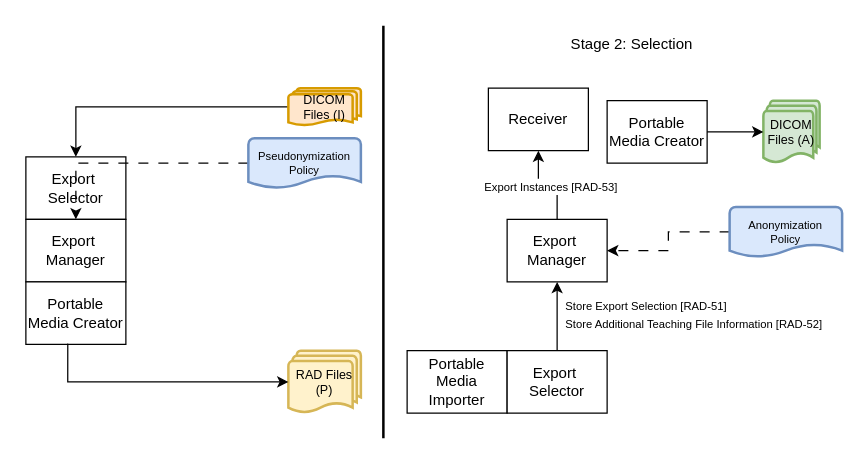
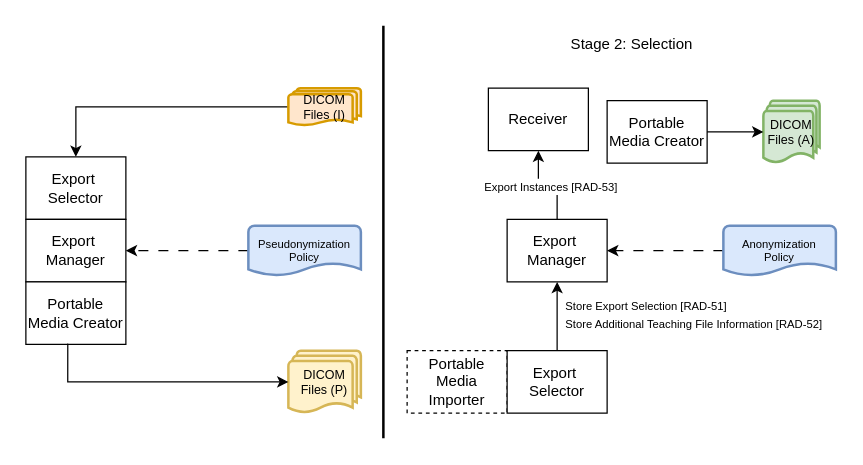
(304, 163) -> (304, 251)
(786, 232) -> (779, 251)
(324, 382) -> (324, 382)
(457, 382) -> (457, 382)
